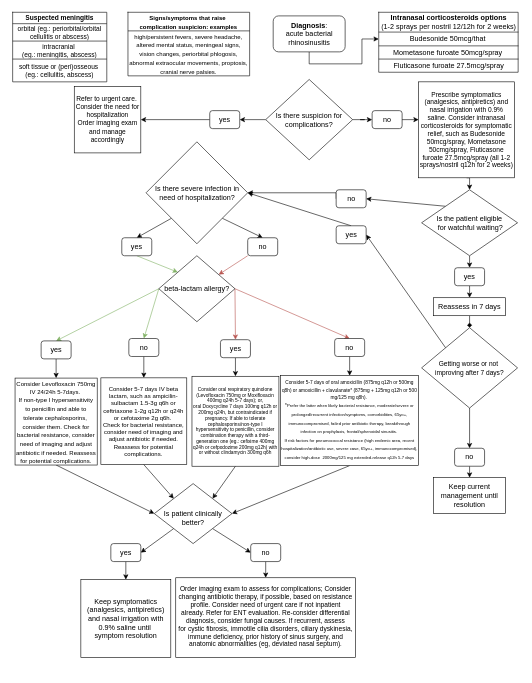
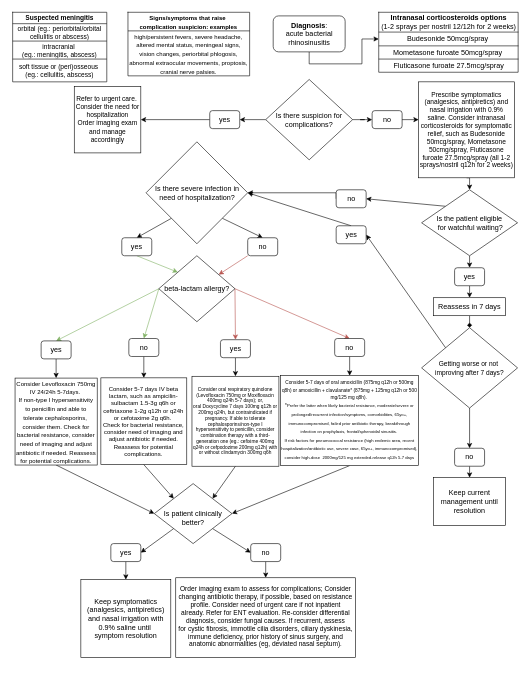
(449, 39) -> (449, 39)
(470, 496) -> (470, 502)
